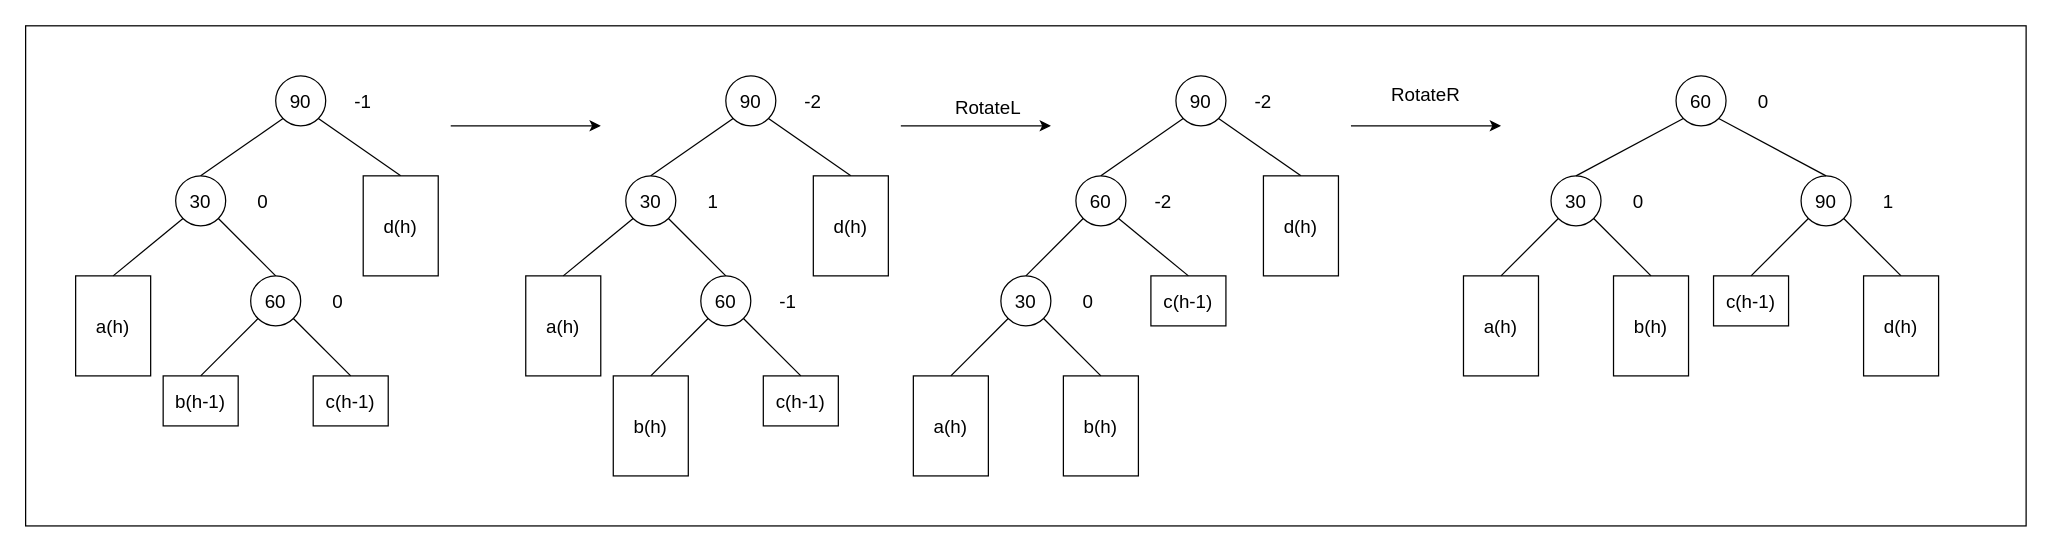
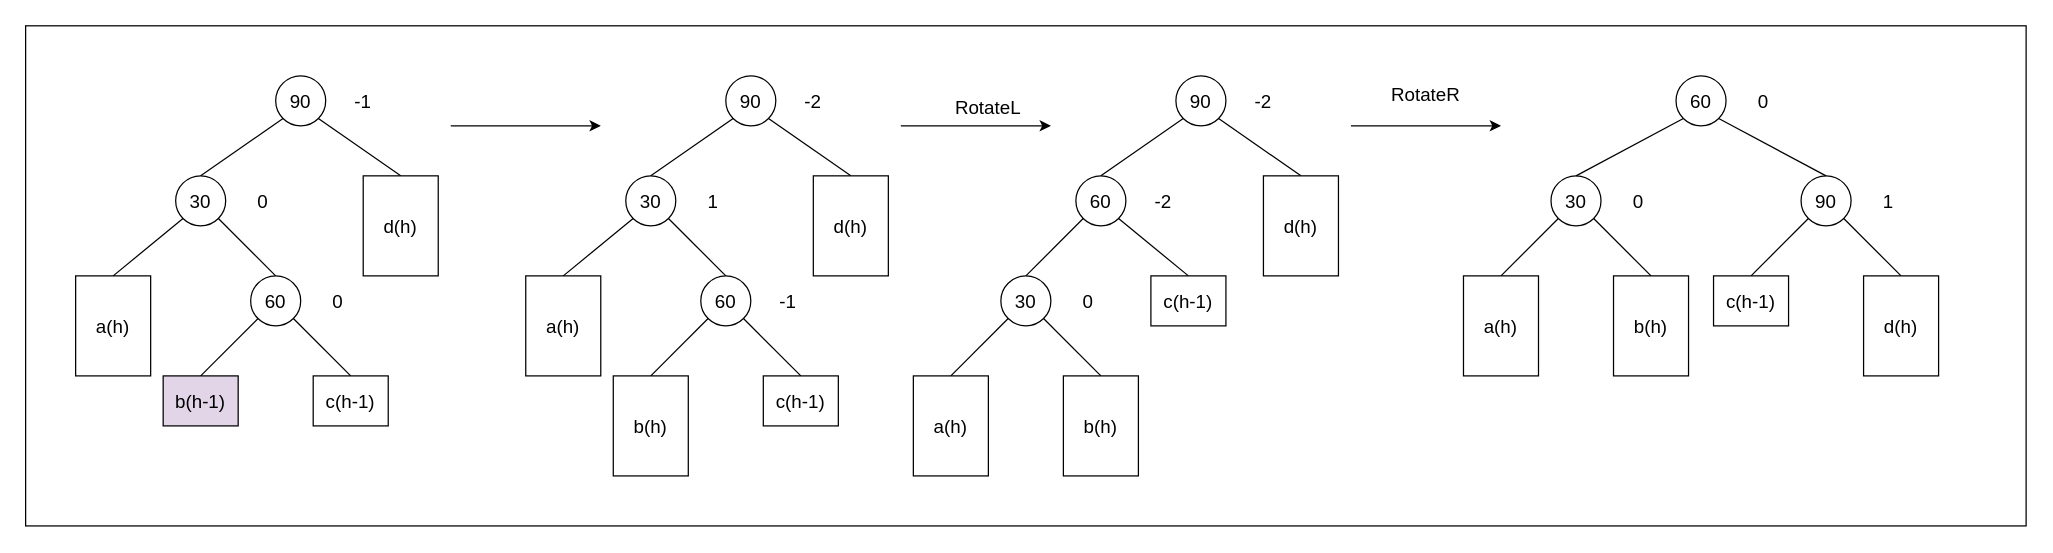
(201, 401) -> (201, 401)
